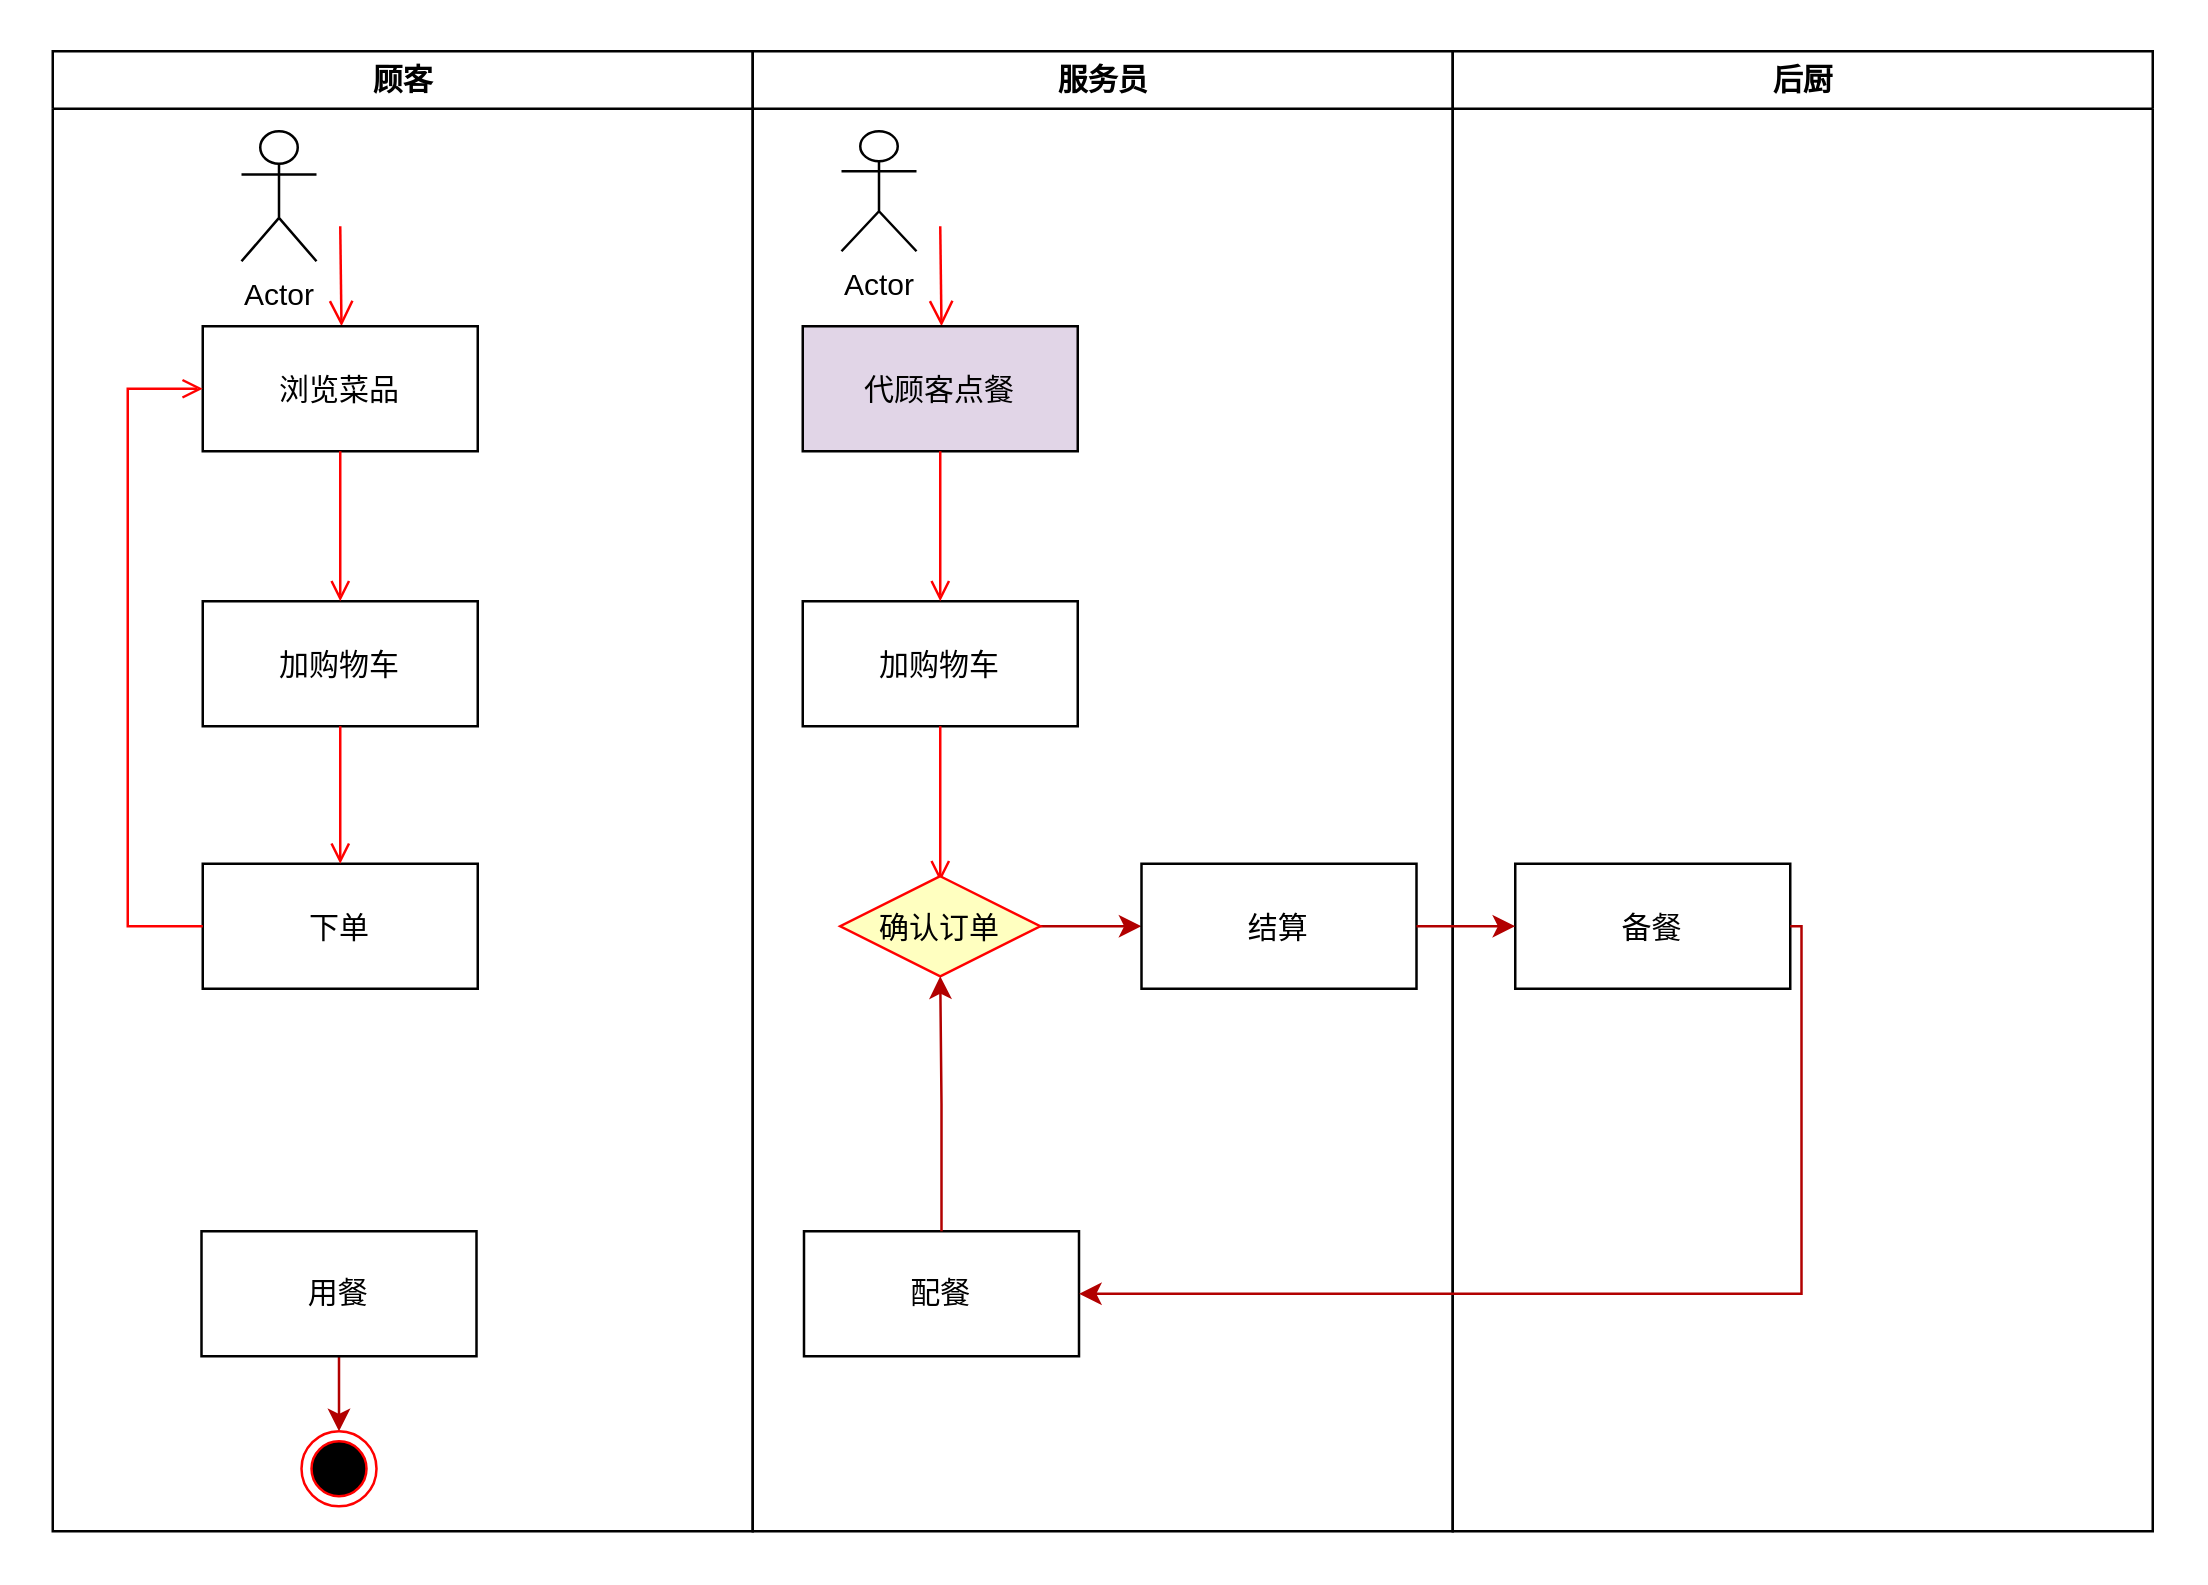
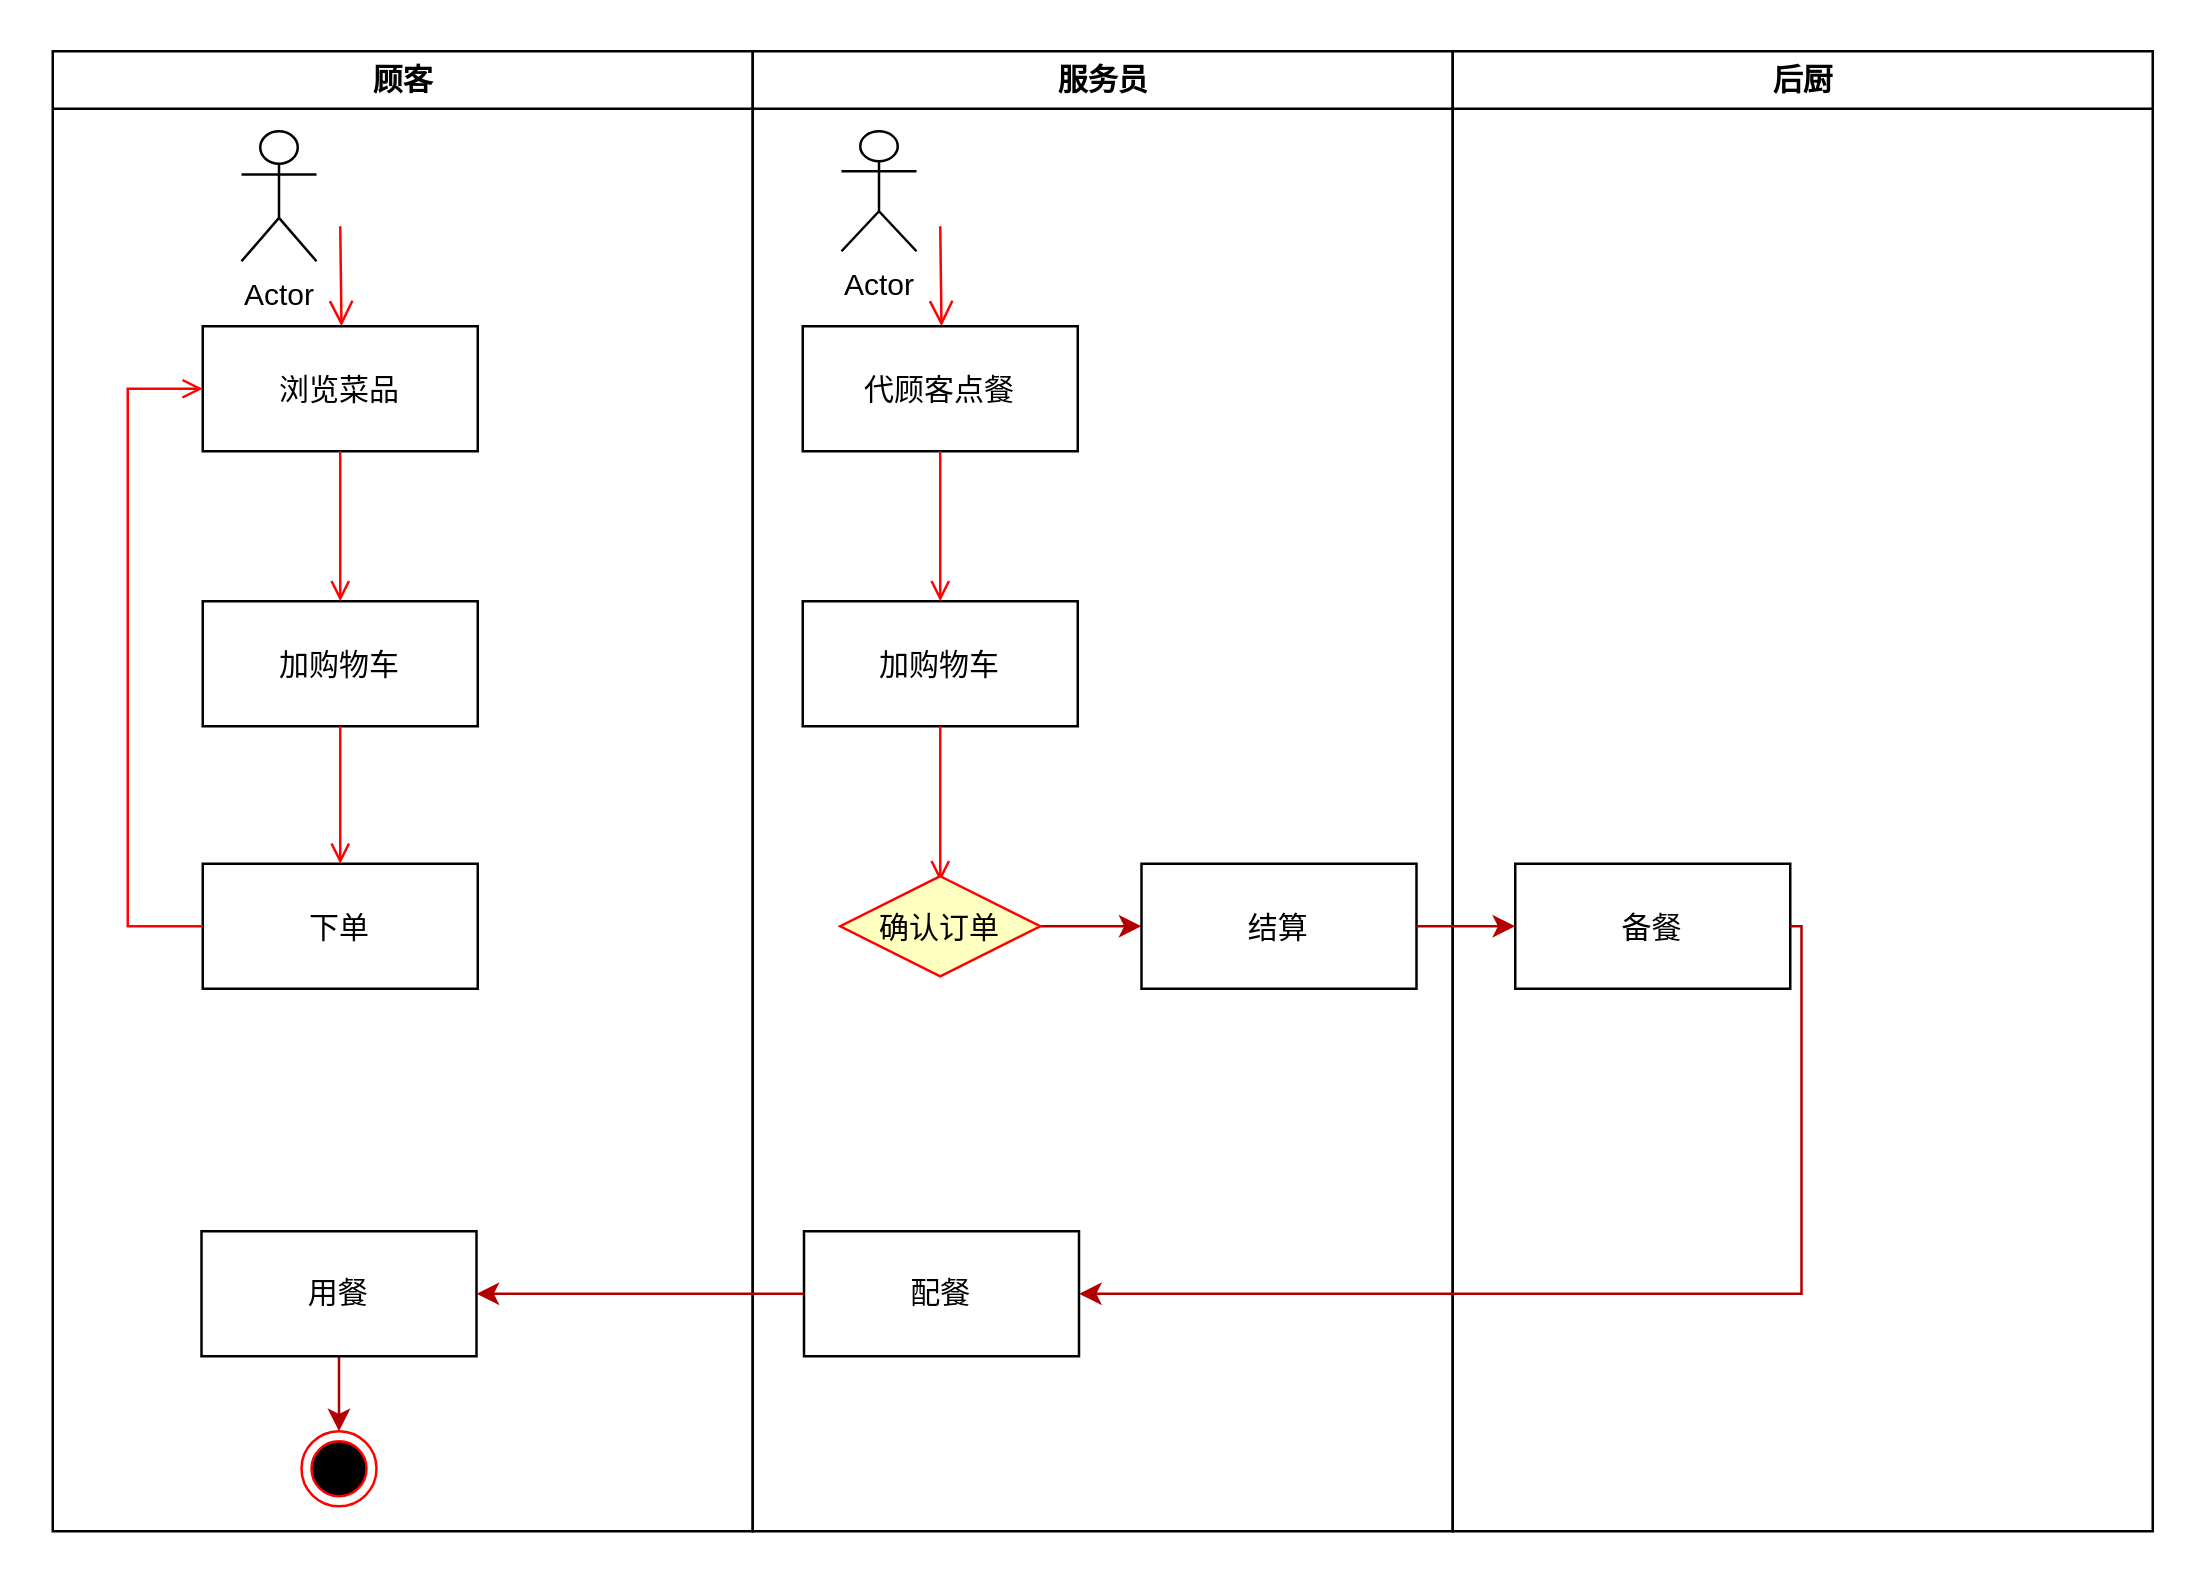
(940, 389) -> (940, 389)
(941, 1112) -> (619, 1294)
